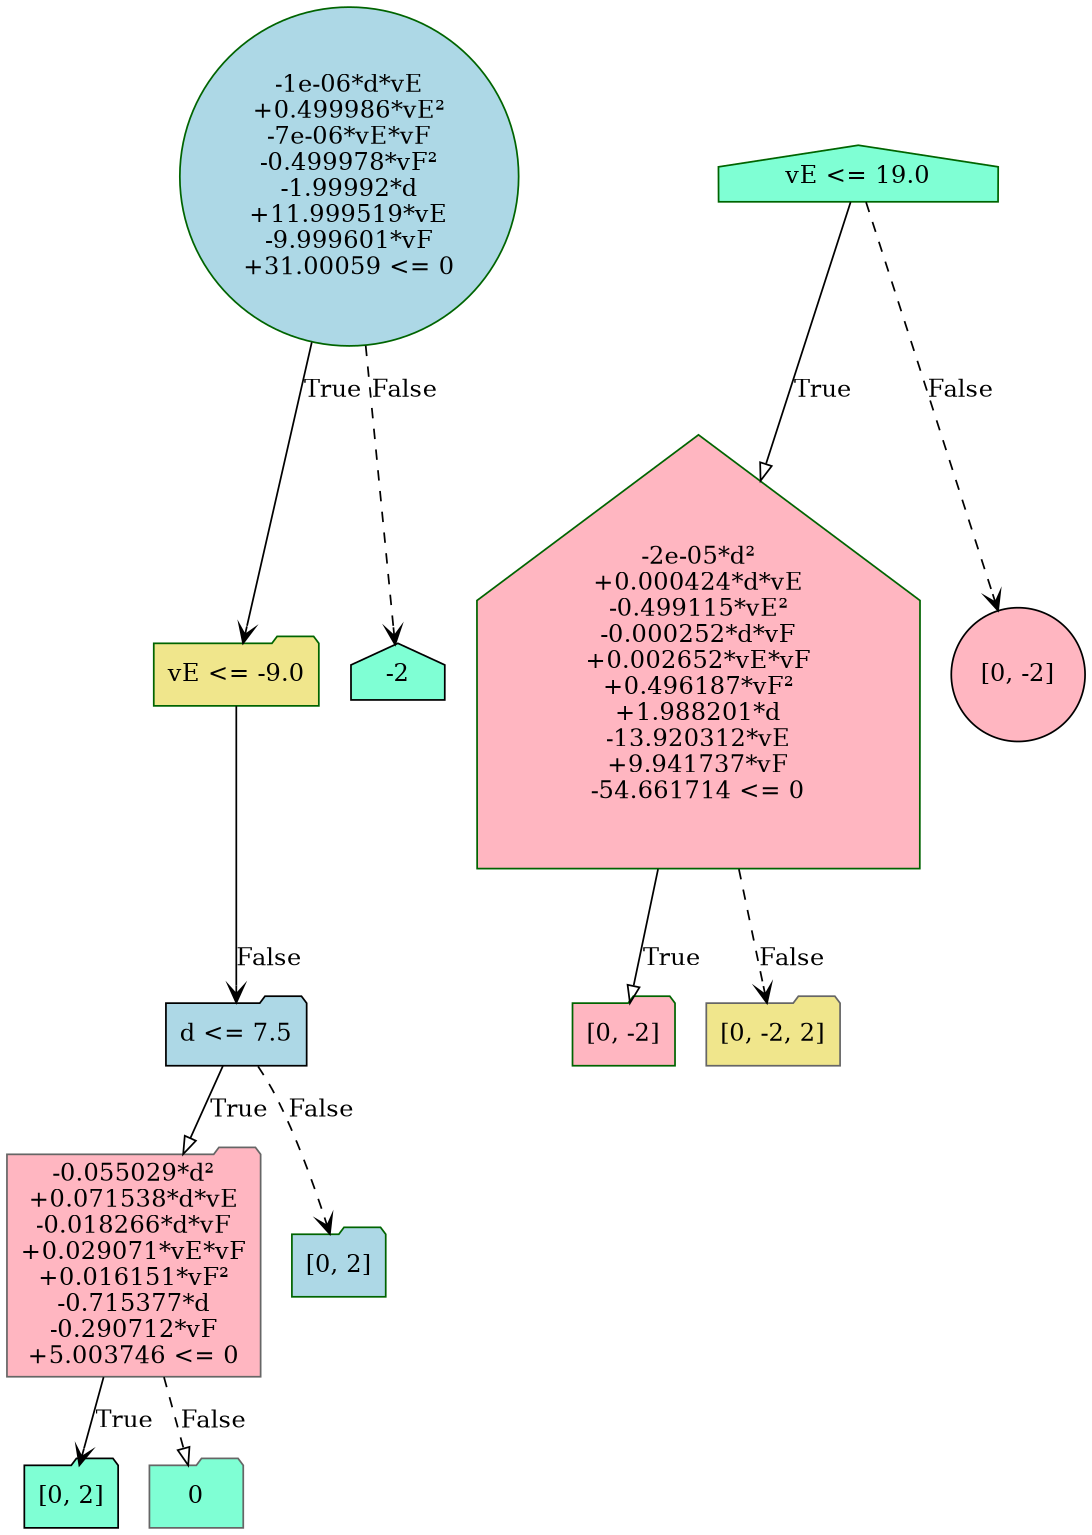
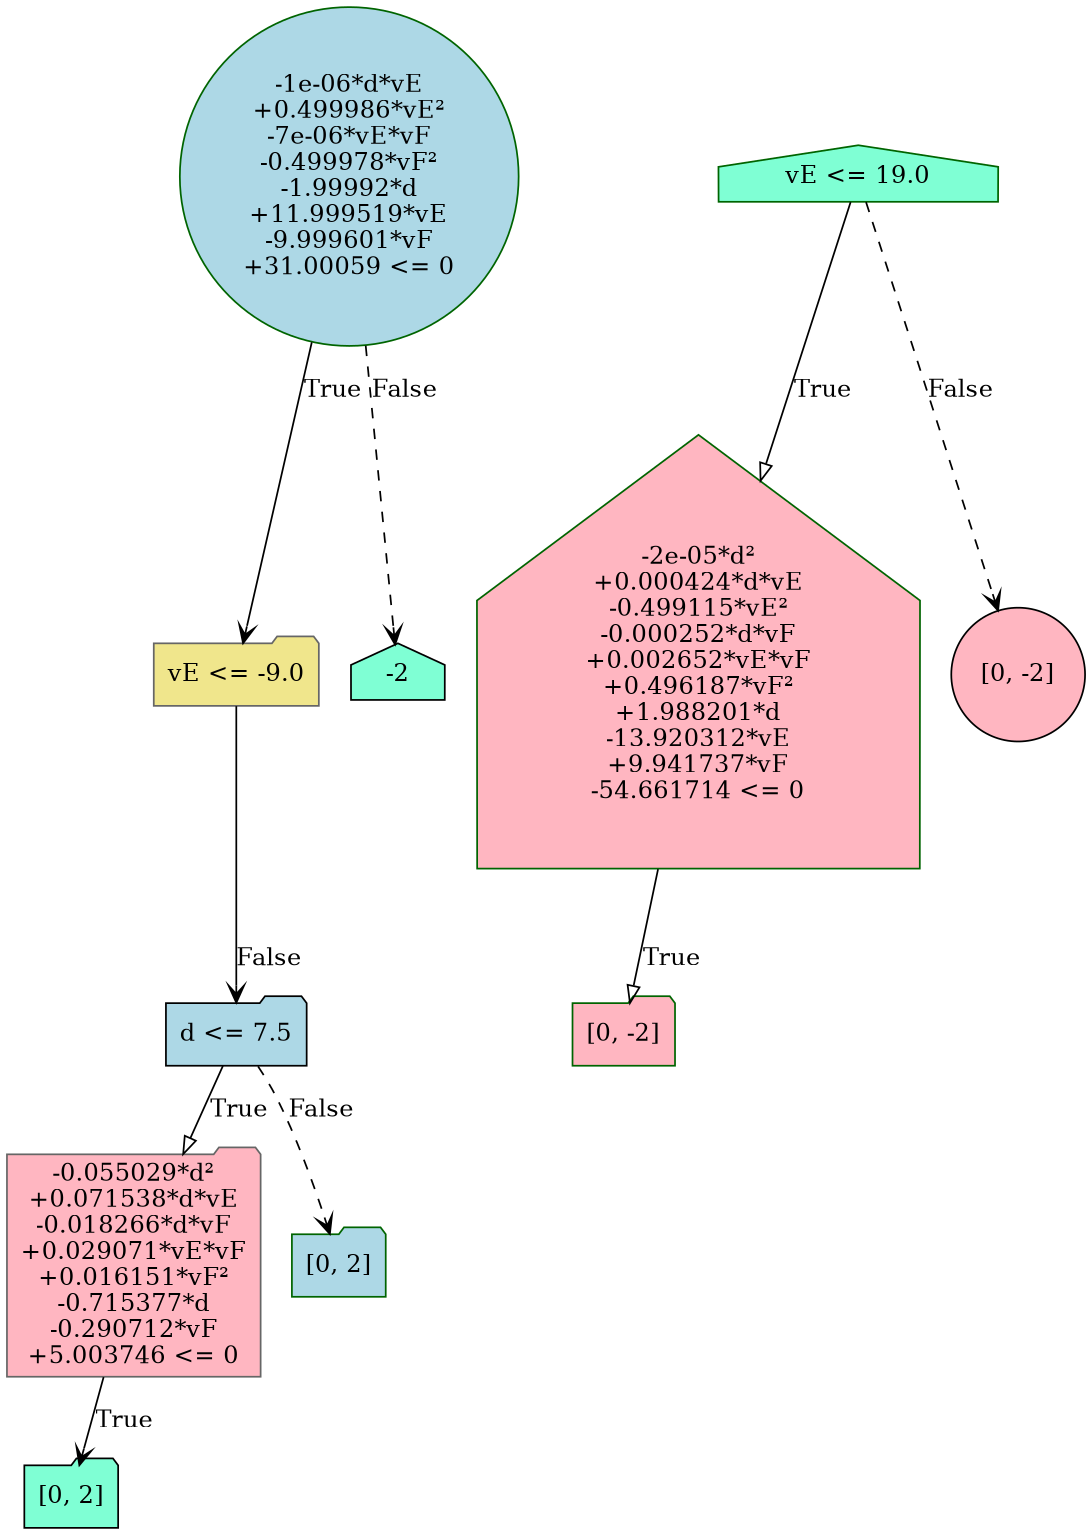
(236, 675) -> (236, 675)
(773, 1034) -> none
(196, 1497) -> none
